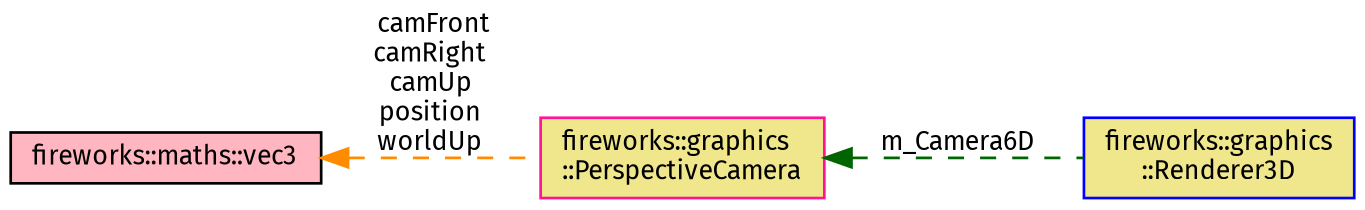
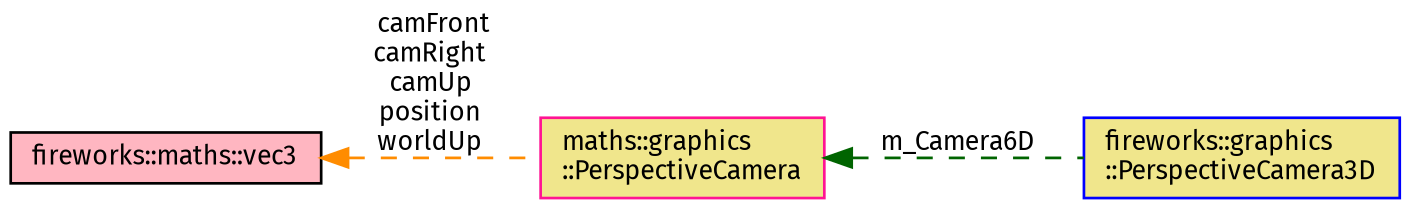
(682, 158) -> (682, 158)
(1219, 158) -> (1242, 158)
